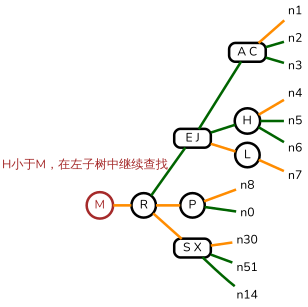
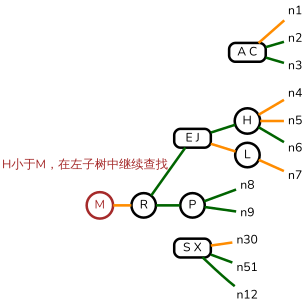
(220, 95) -> none
(272, 121) -> (272, 121)
(220, 195) -> (220, 195)
(168, 205) -> (168, 205)
(247, 213) -> (247, 213)
(167, 226) -> none
(247, 295) -> (247, 295)
